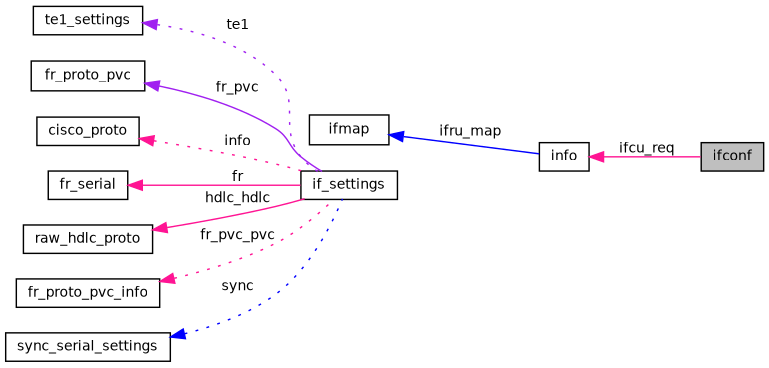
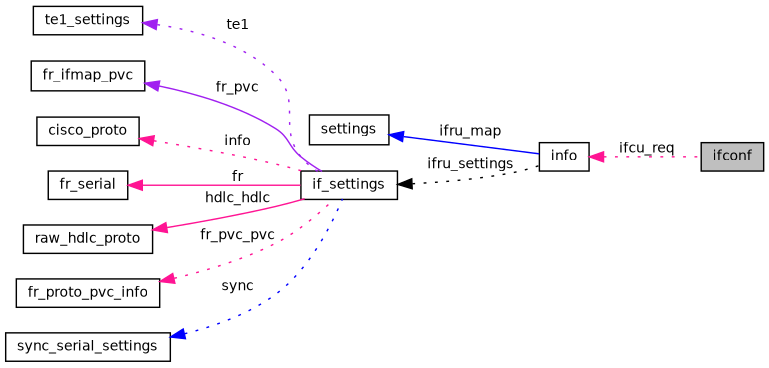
(88, 76) -> (88, 76)
(349, 130) -> (349, 130)
(652, 157) -> (652, 157)
none -> (476, 178)
